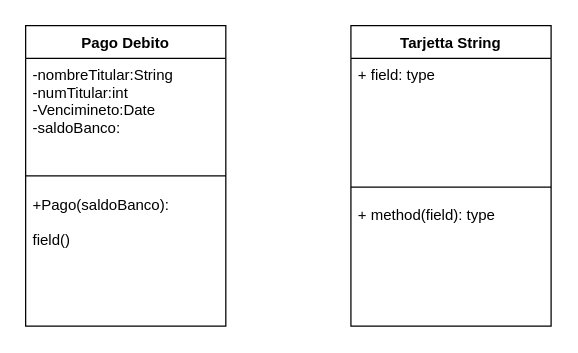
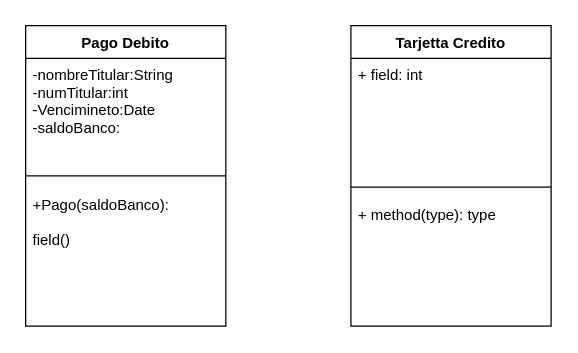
(450, 43) -> (450, 43)
(402, 75) -> (396, 75)
(436, 215) -> (436, 215)
